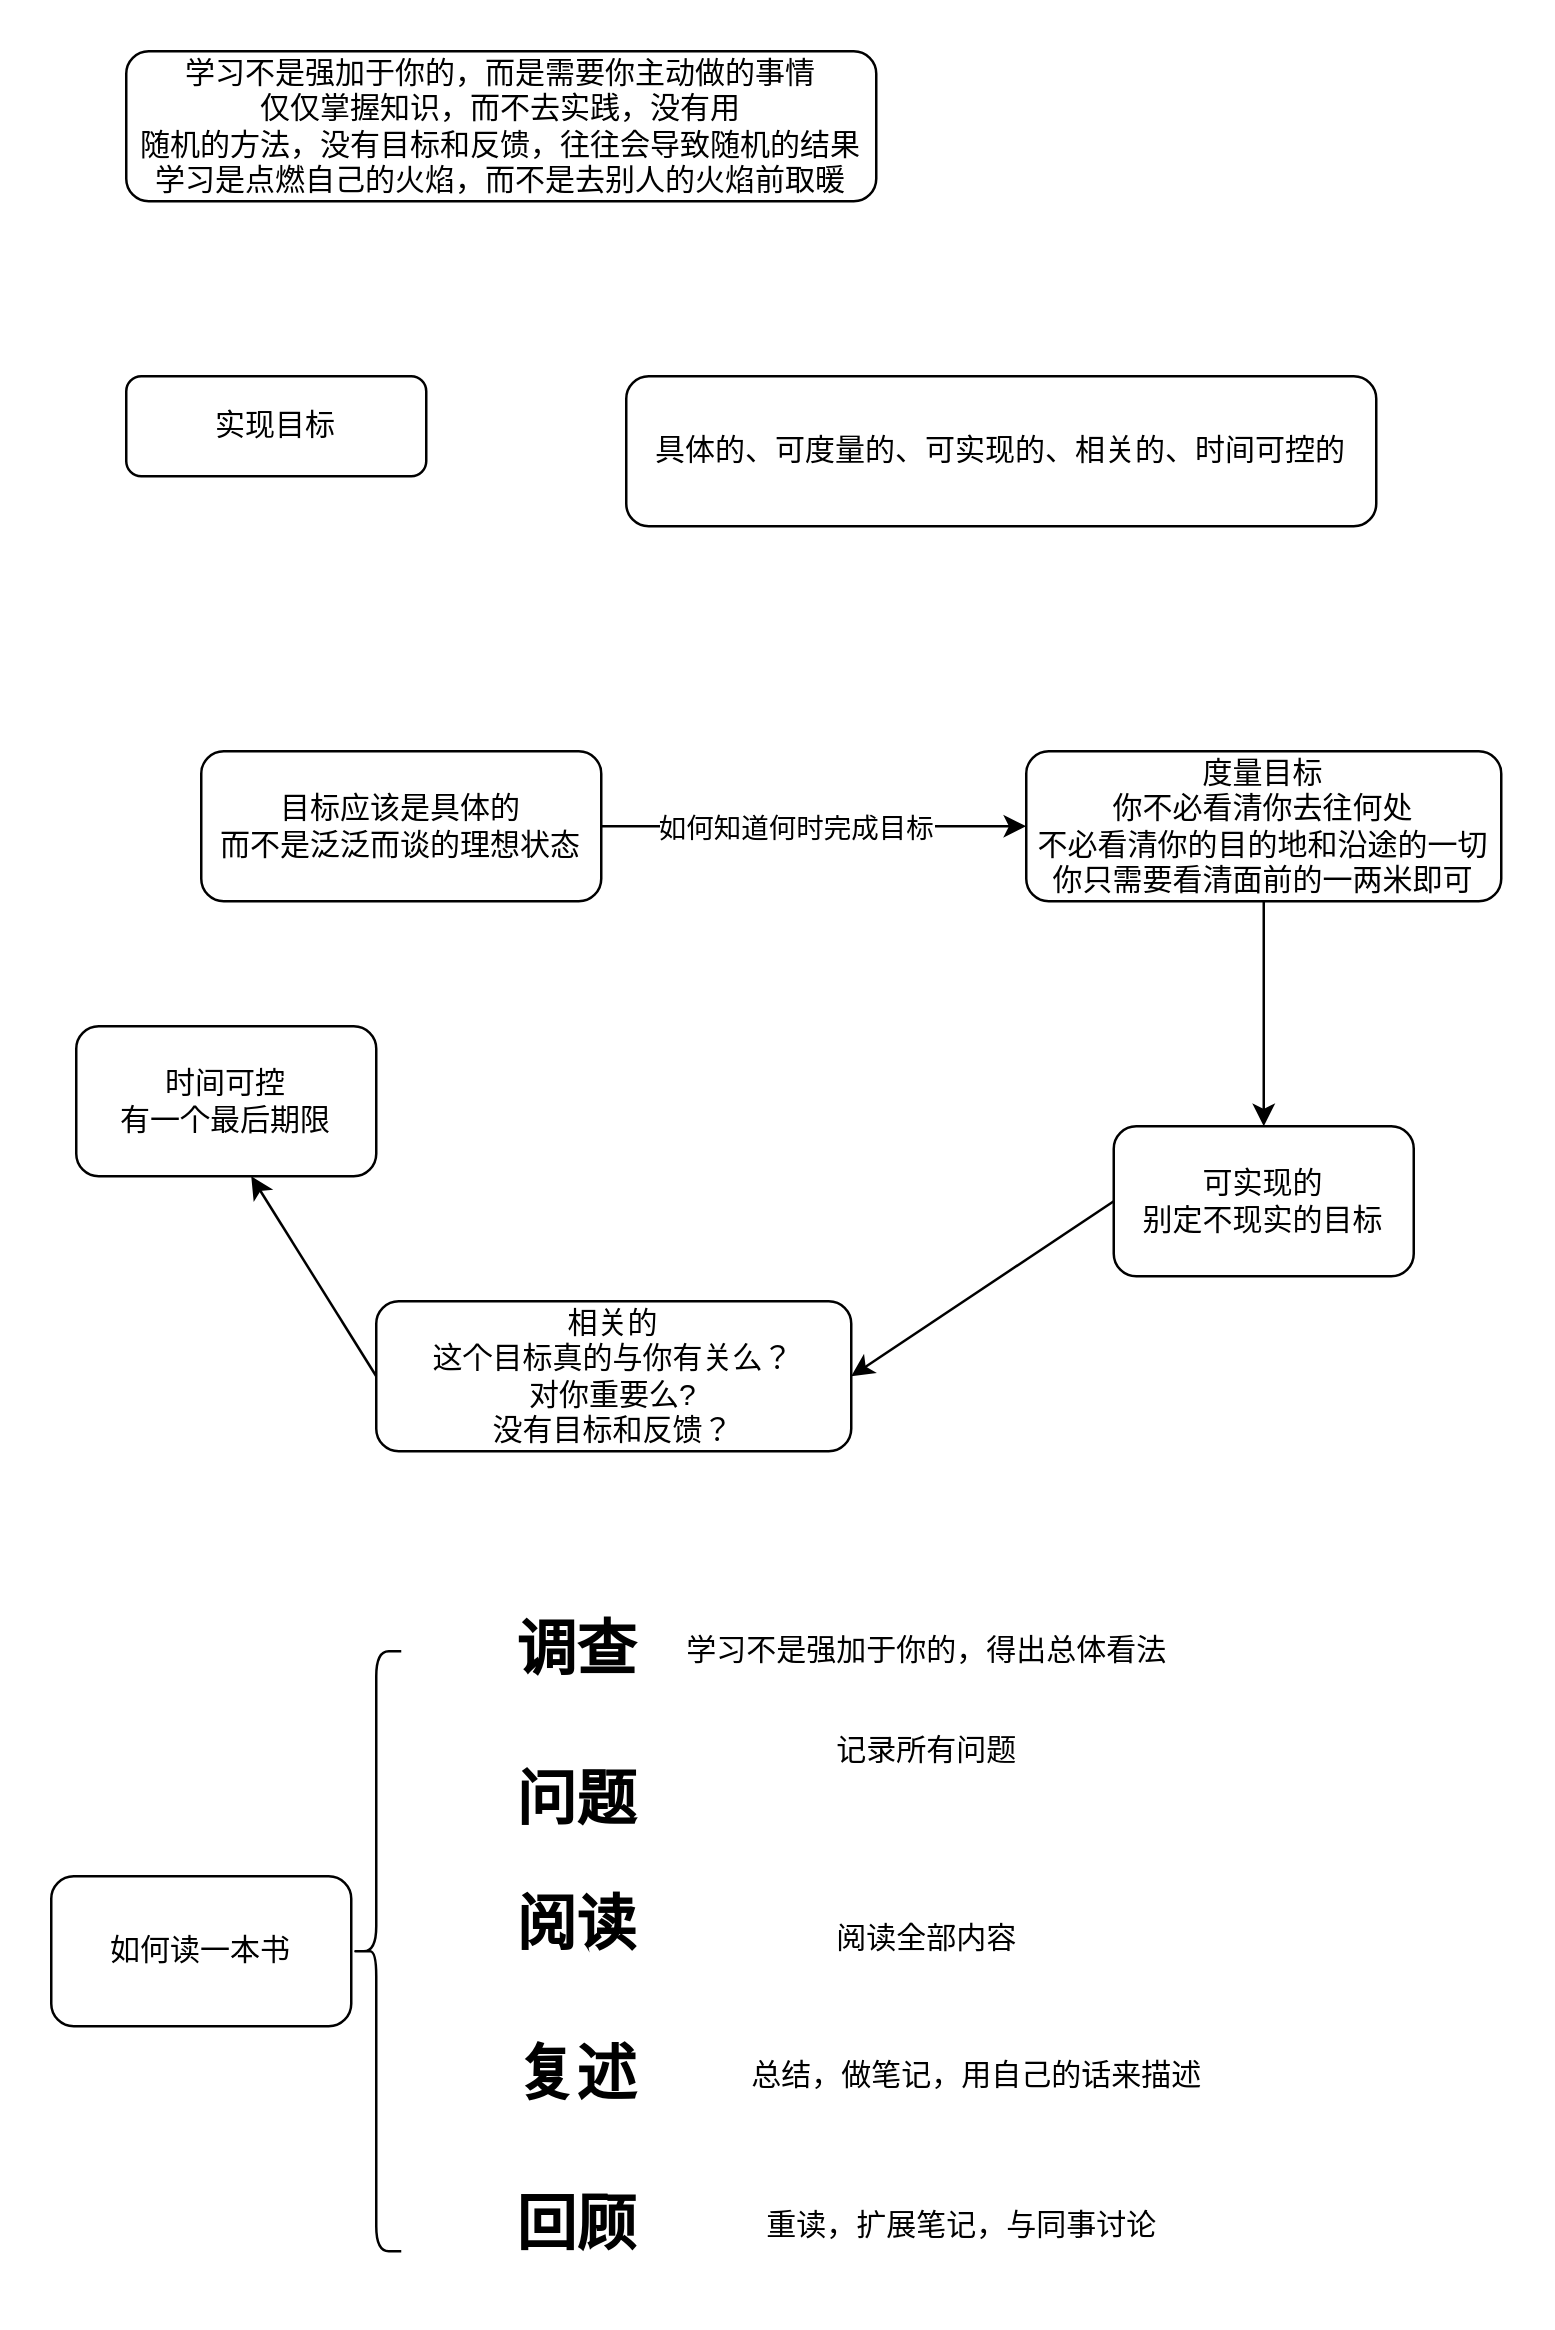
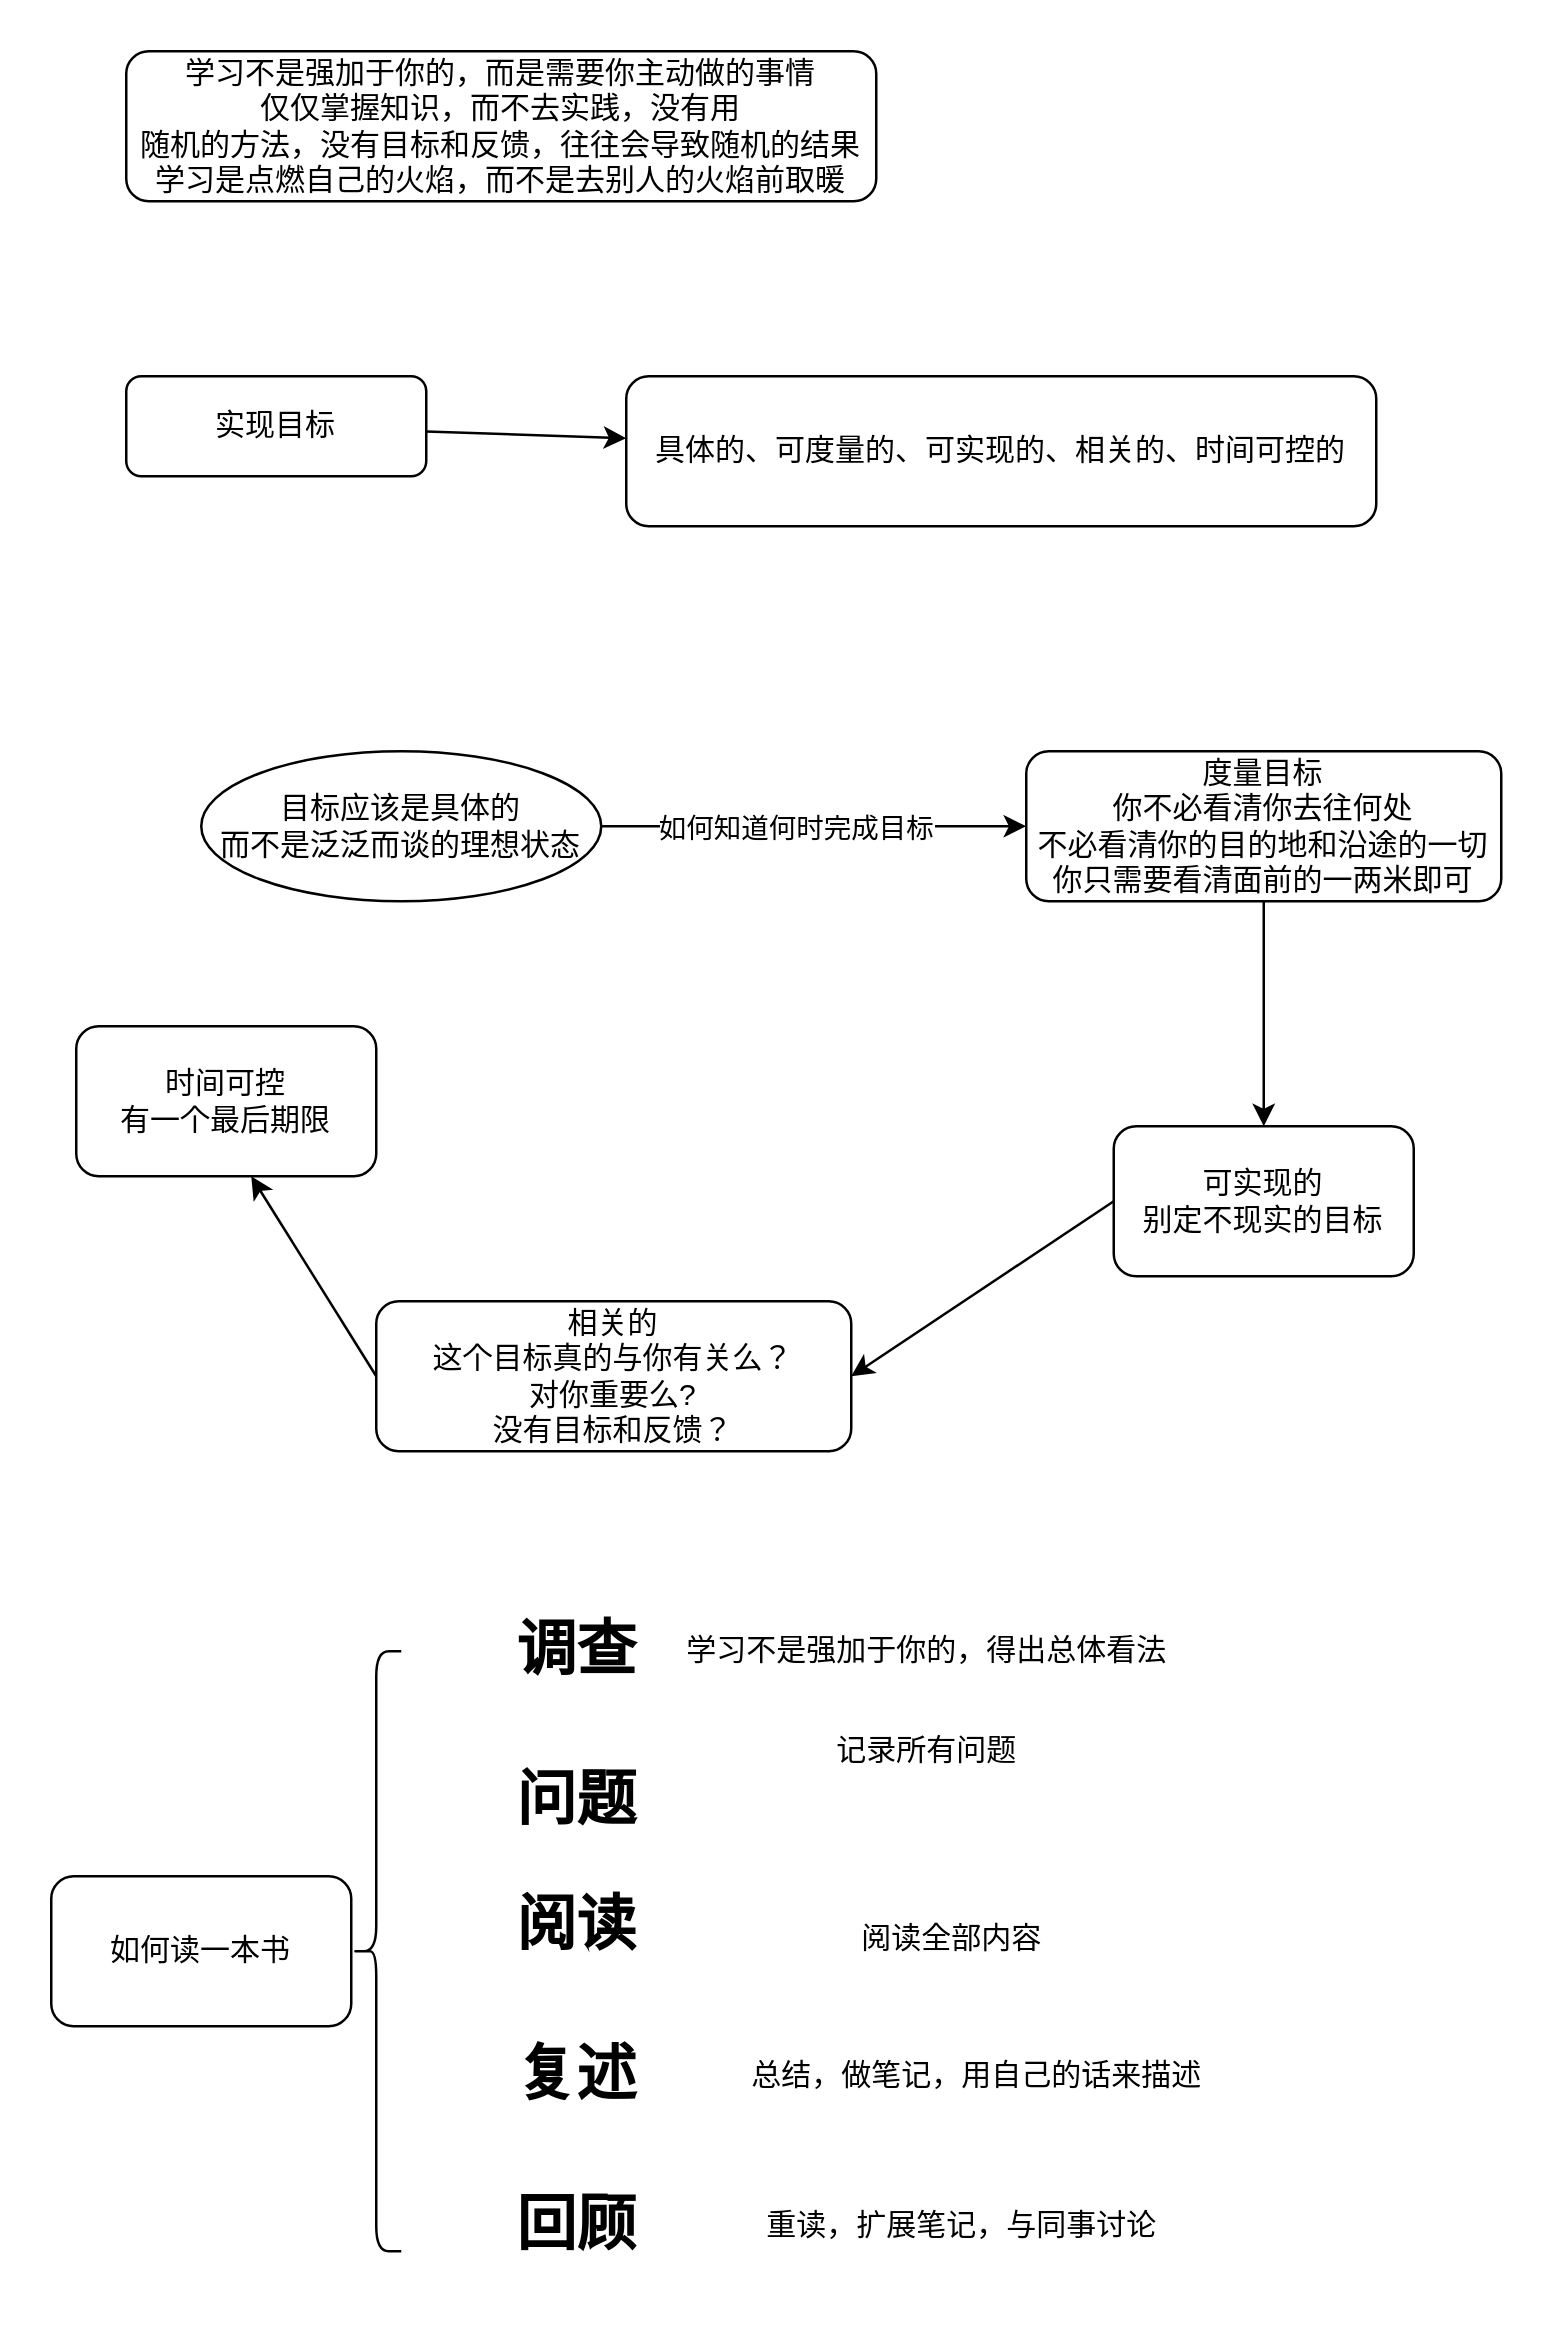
none -> (518, 435)
(401, 826) -> (401, 826)
(926, 1939) -> (951, 1939)
